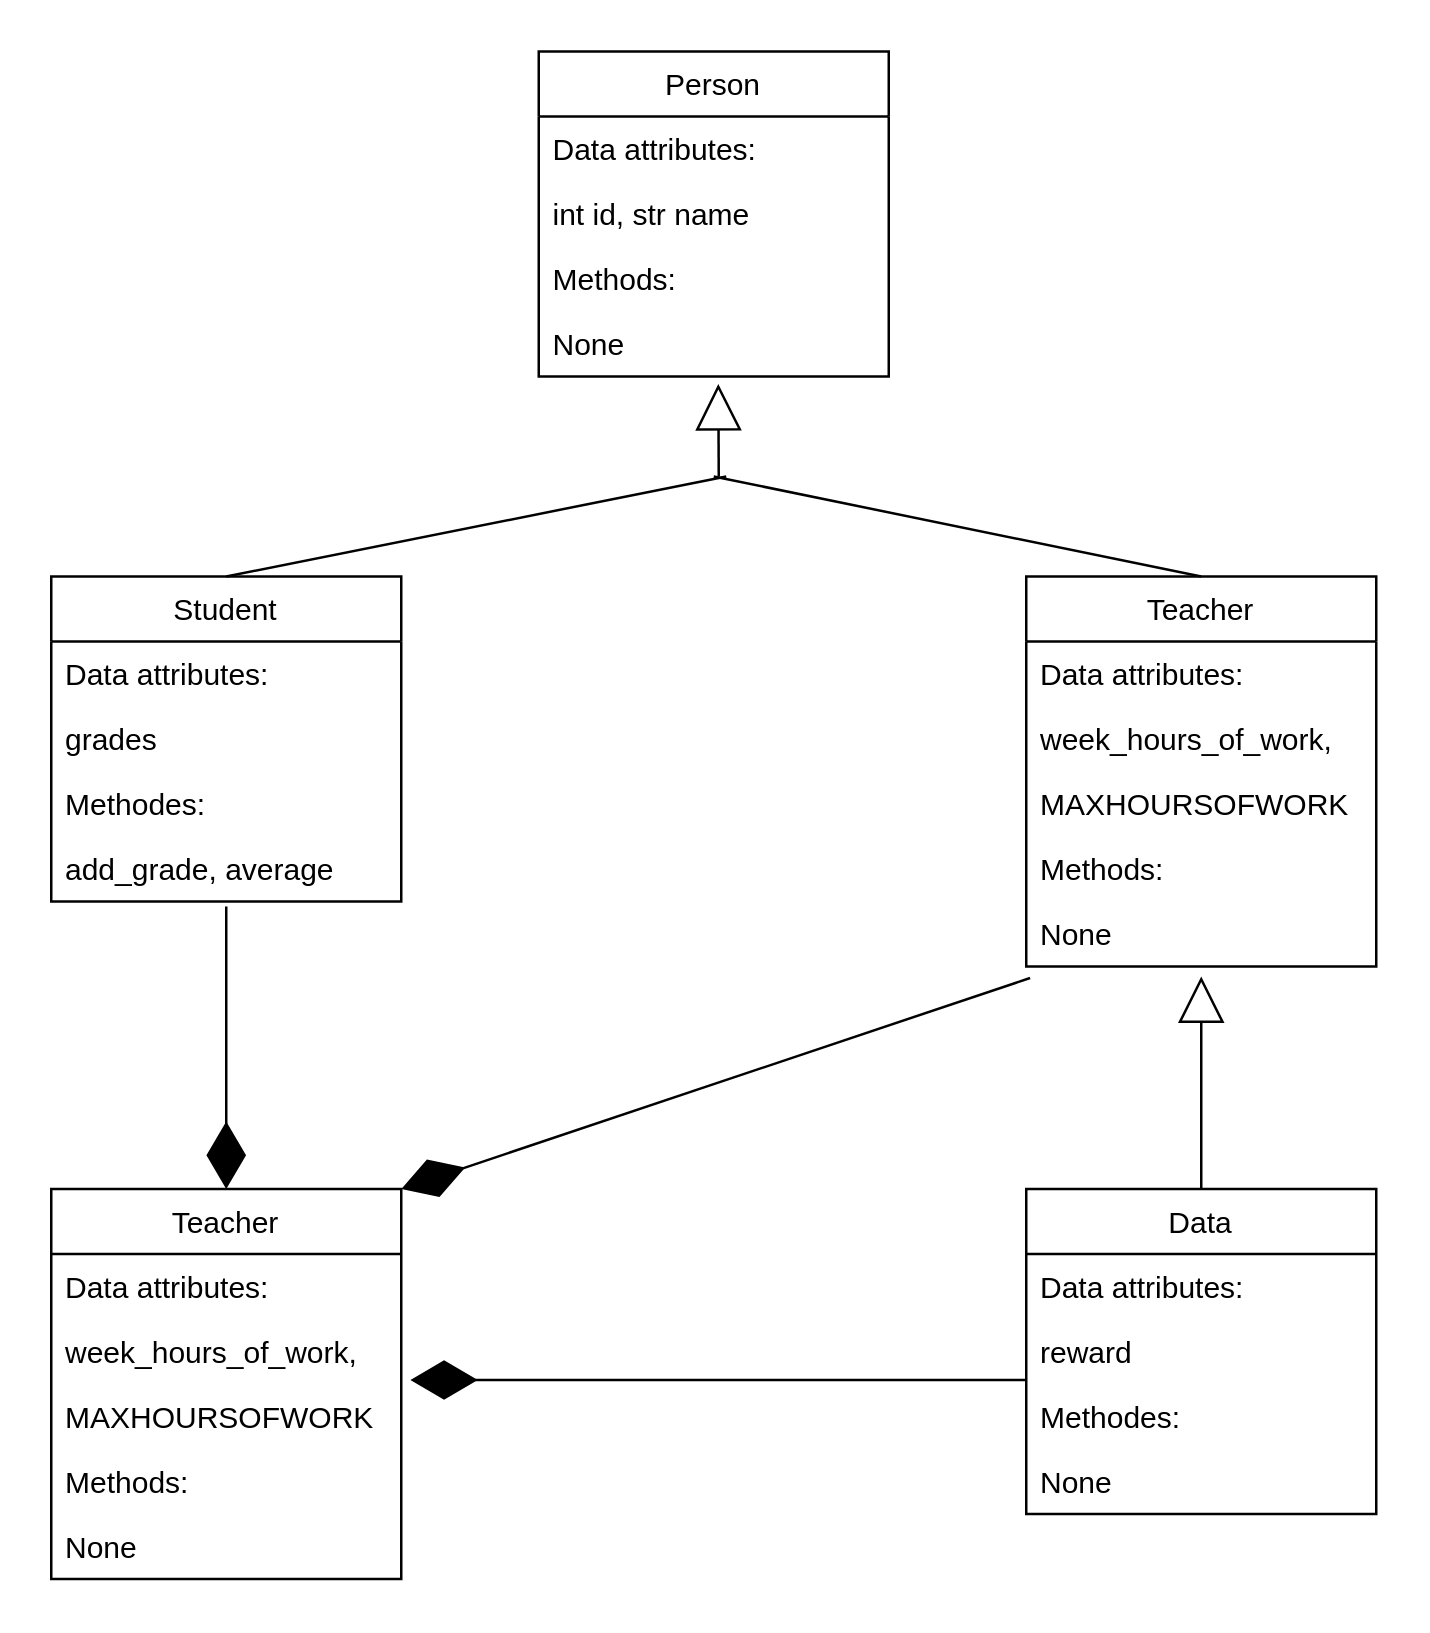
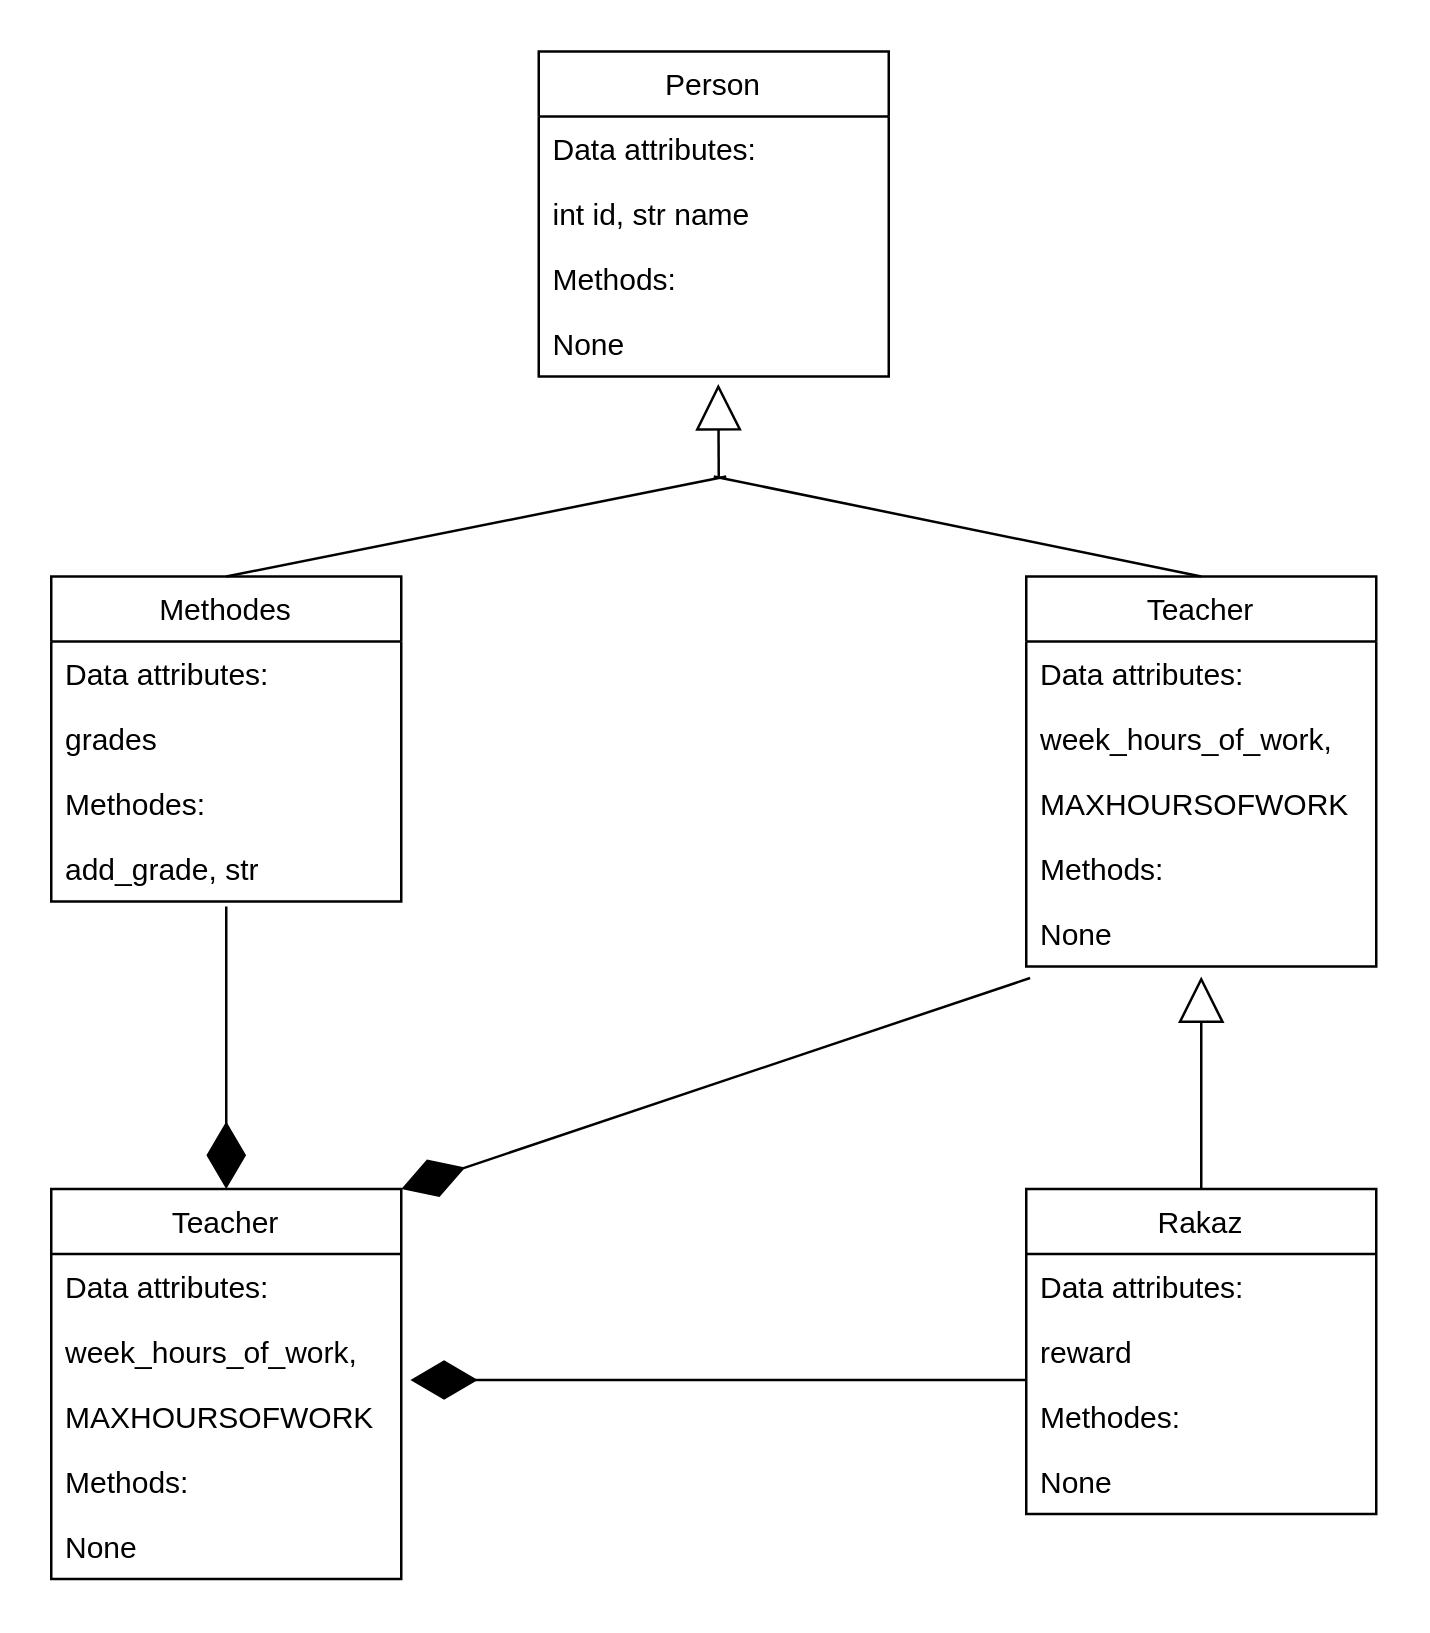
(225, 610) -> (225, 610)
(208, 870) -> (175, 870)
(1200, 1223) -> (1200, 1223)
